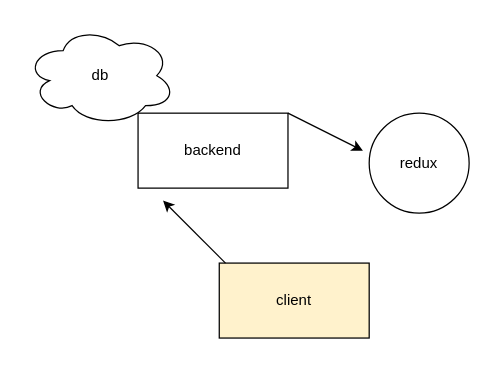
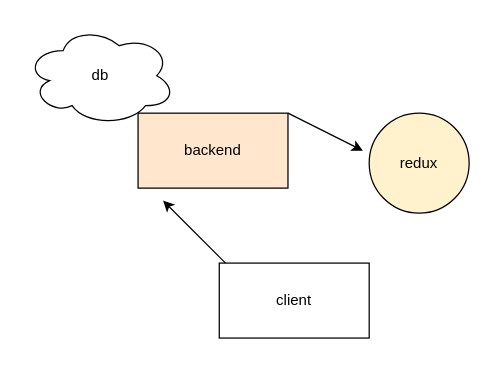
(213, 151) -> (213, 151)
(419, 163) -> (419, 163)
(294, 301) -> (294, 301)
